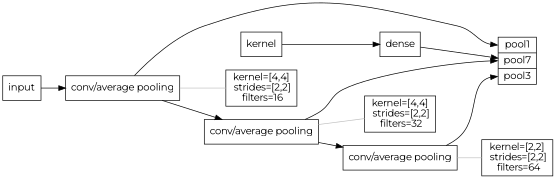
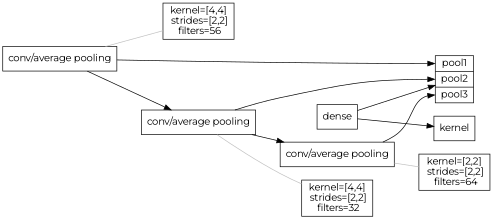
(327, 44) -> (392, 122)
(517, 60) -> (454, 79)
(22, 88) -> none
(261, 88) -> (199, 21)
